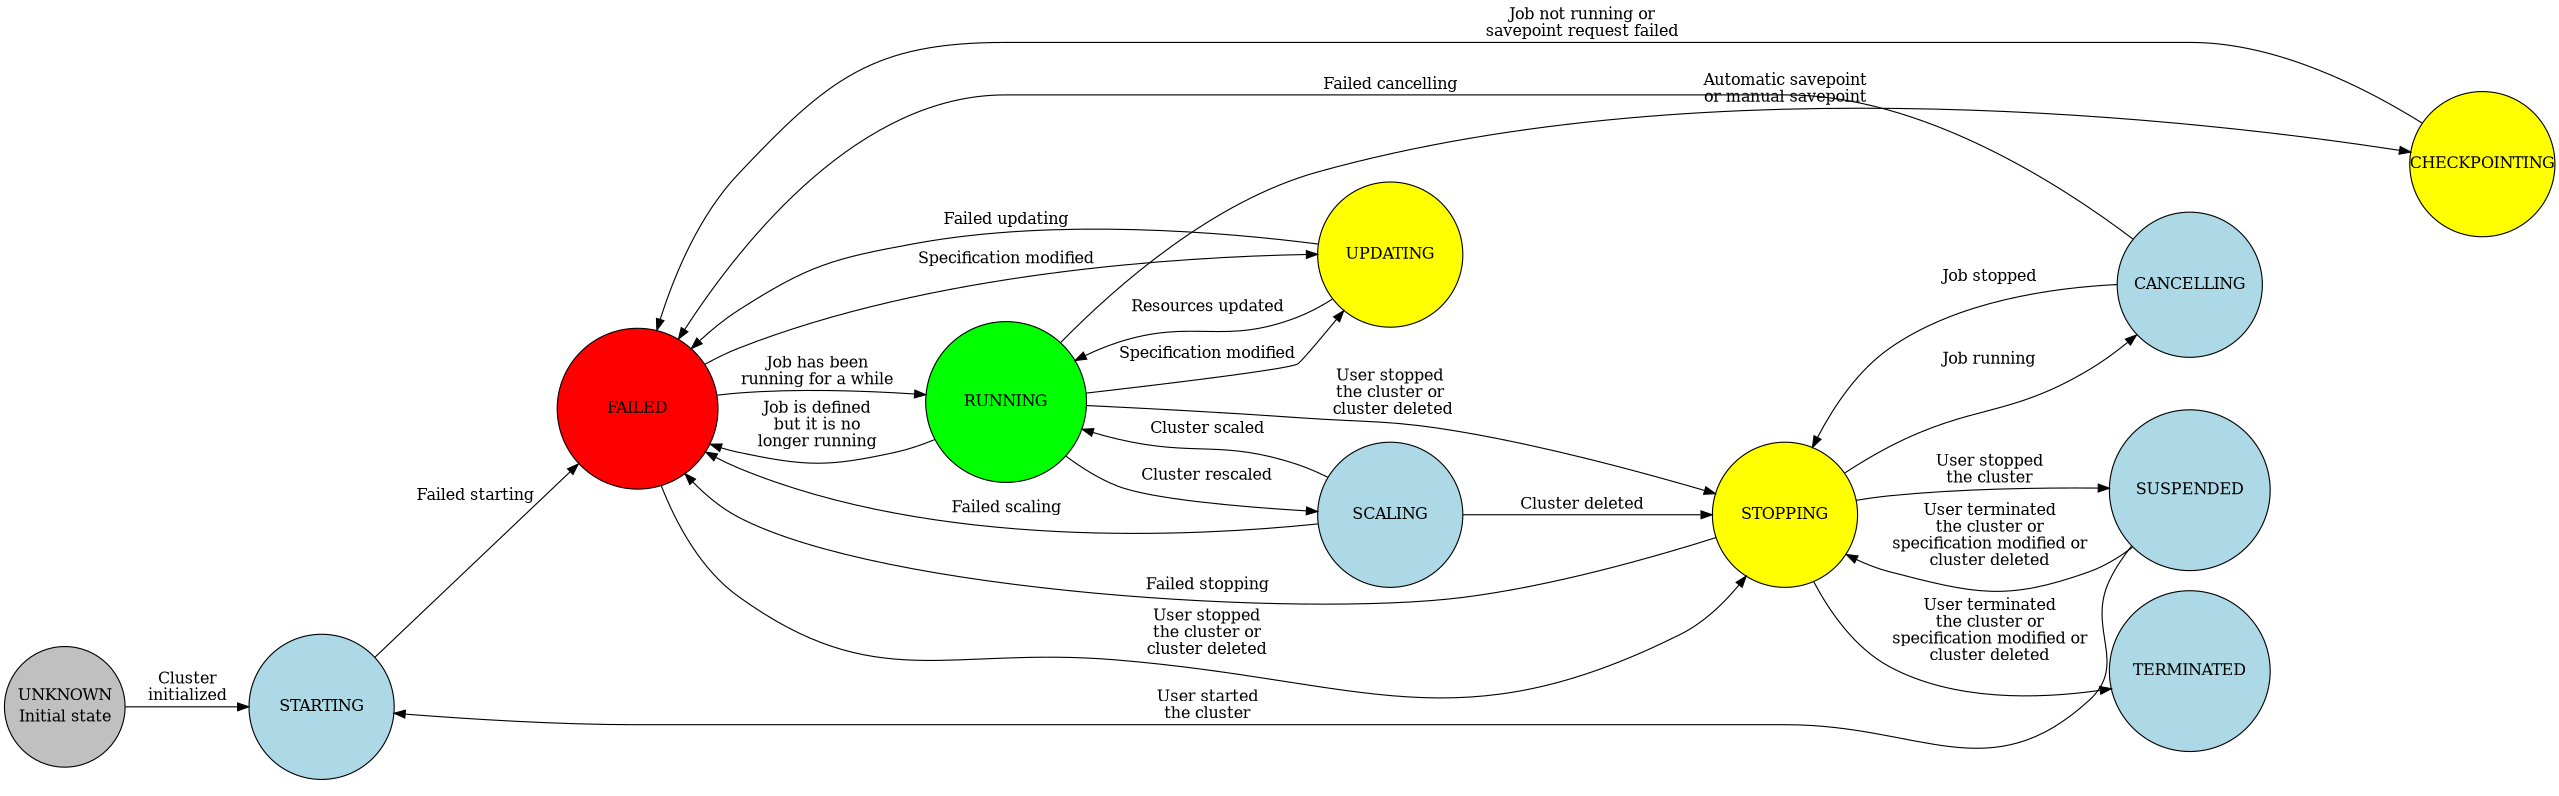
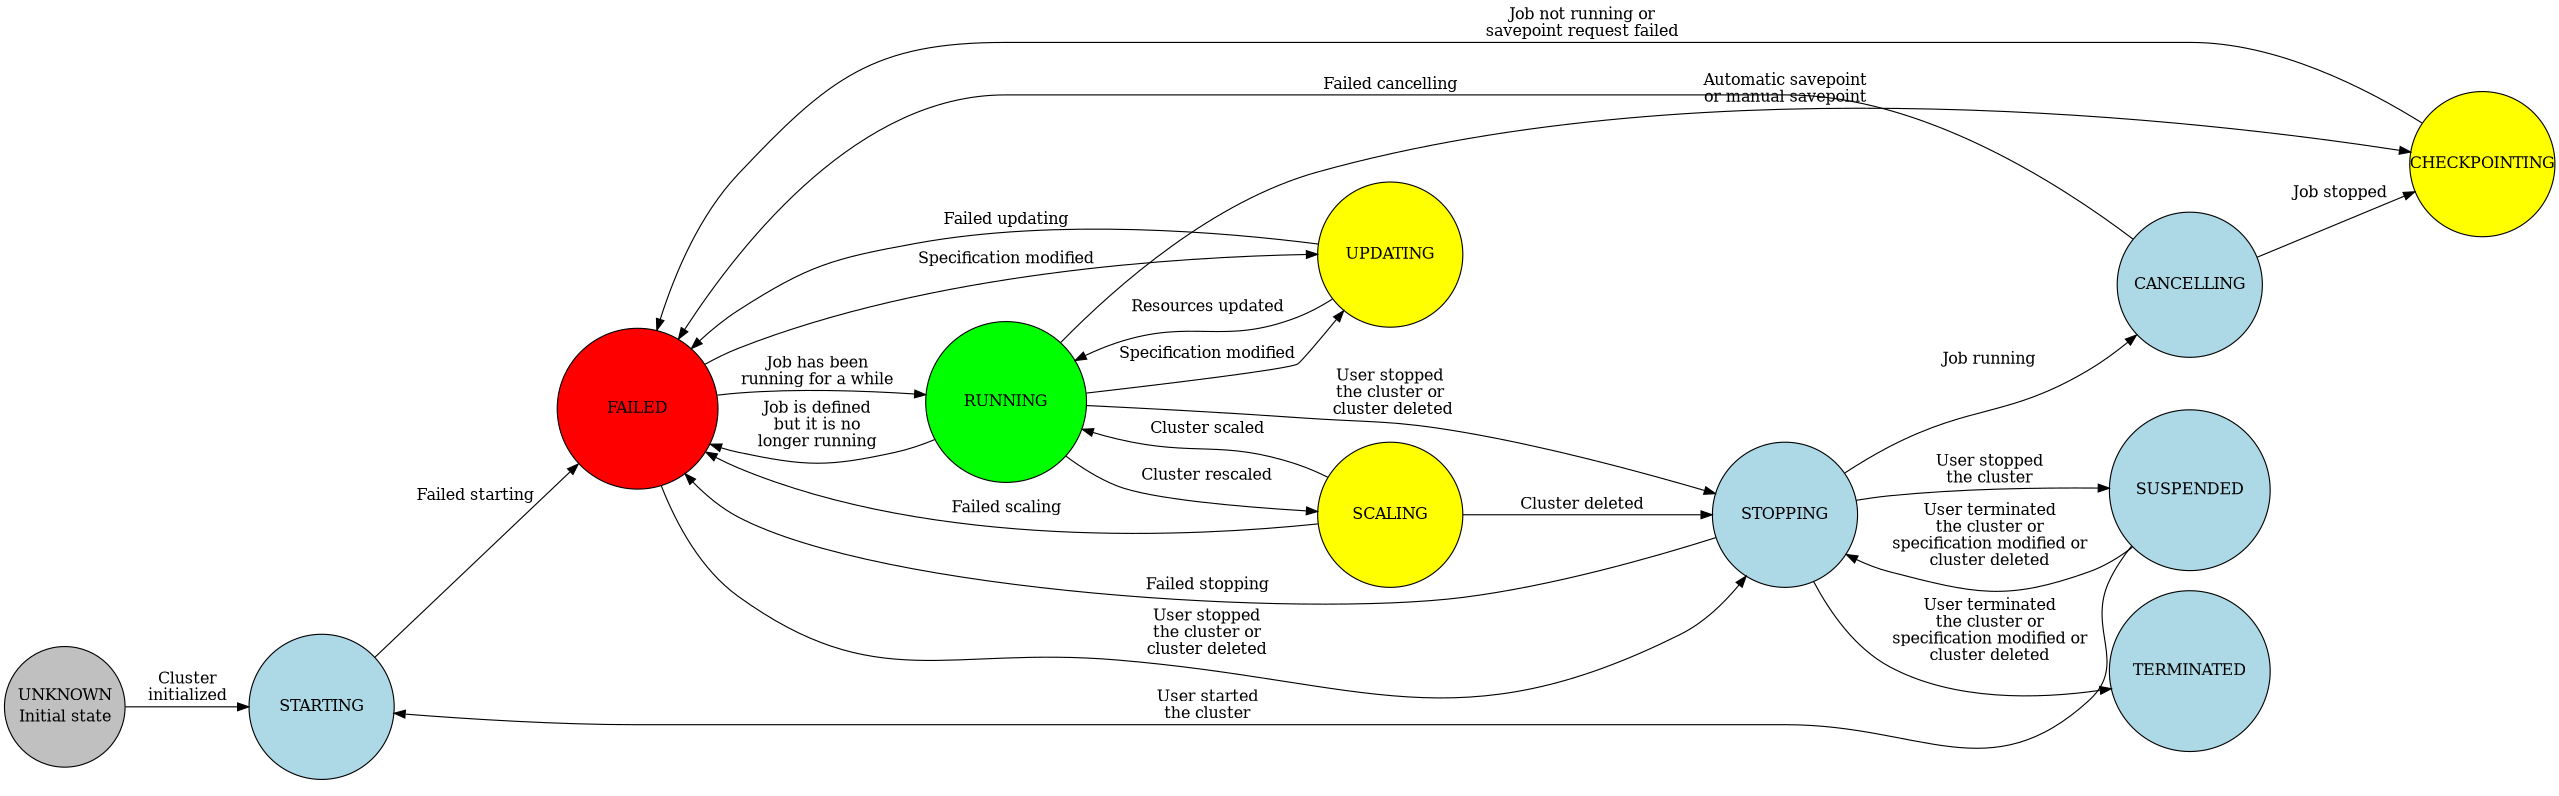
(1944, 319) -> (2331, 227)
(1390, 515) -> (1390, 515)
(1785, 515) -> (1785, 515)
